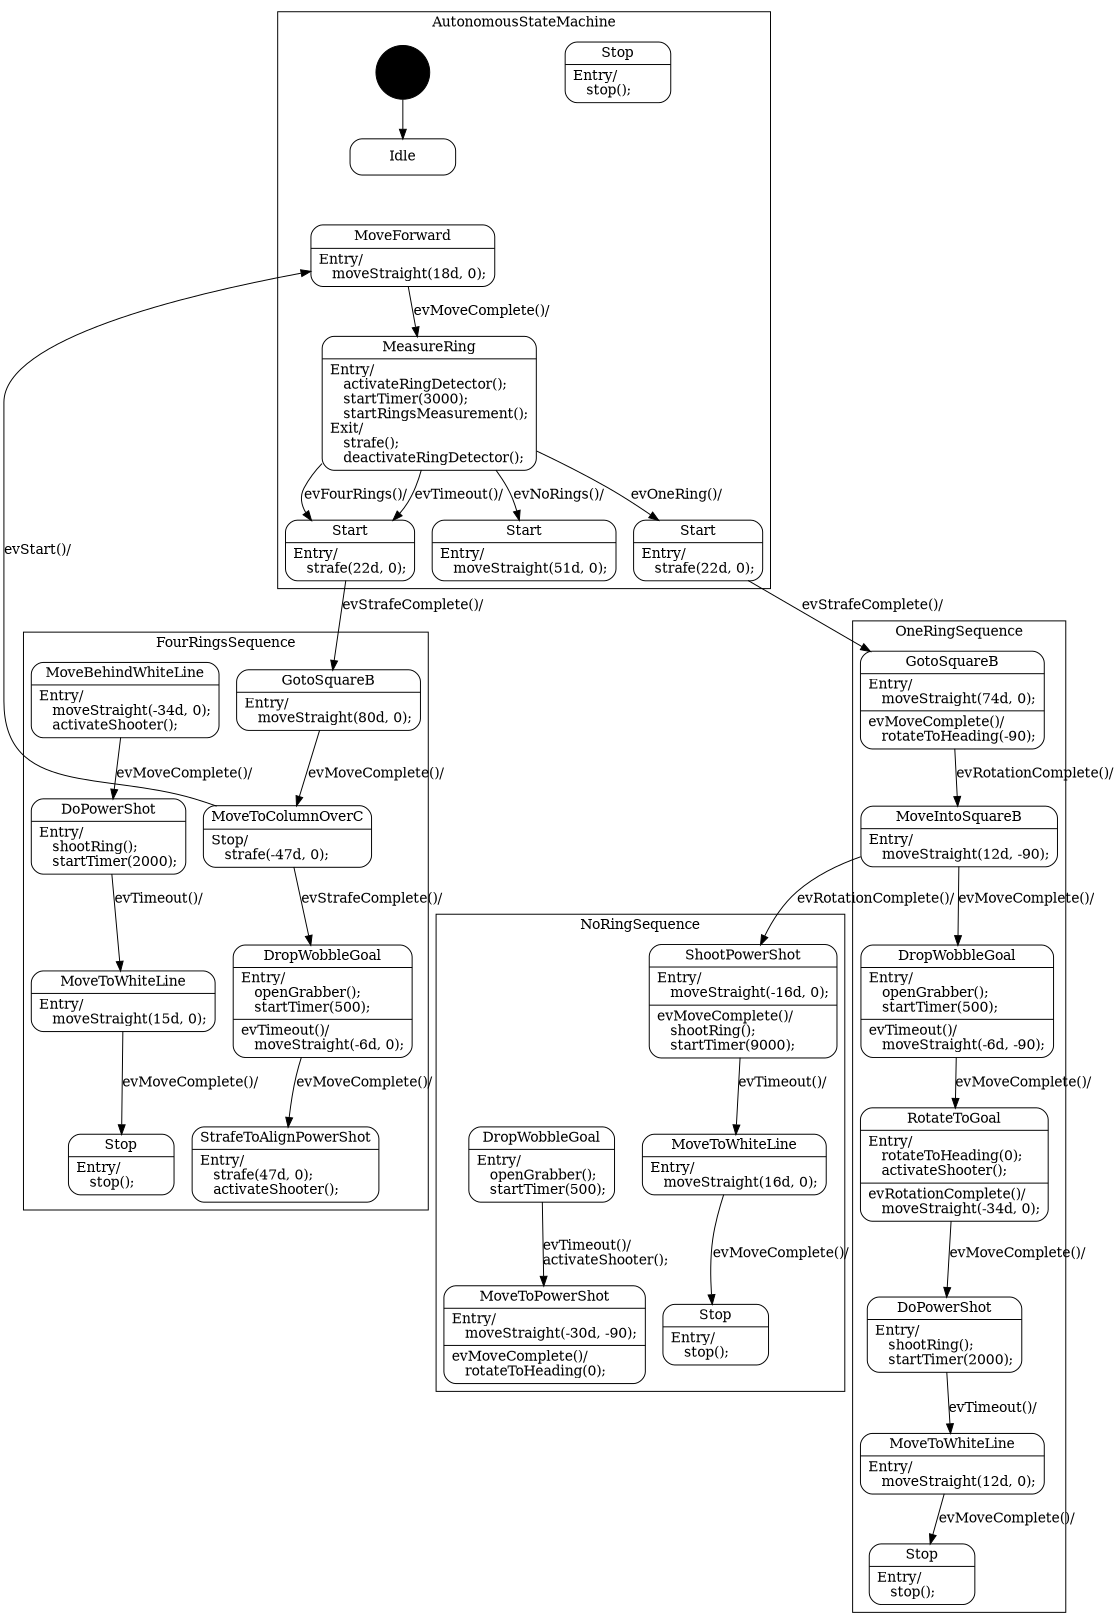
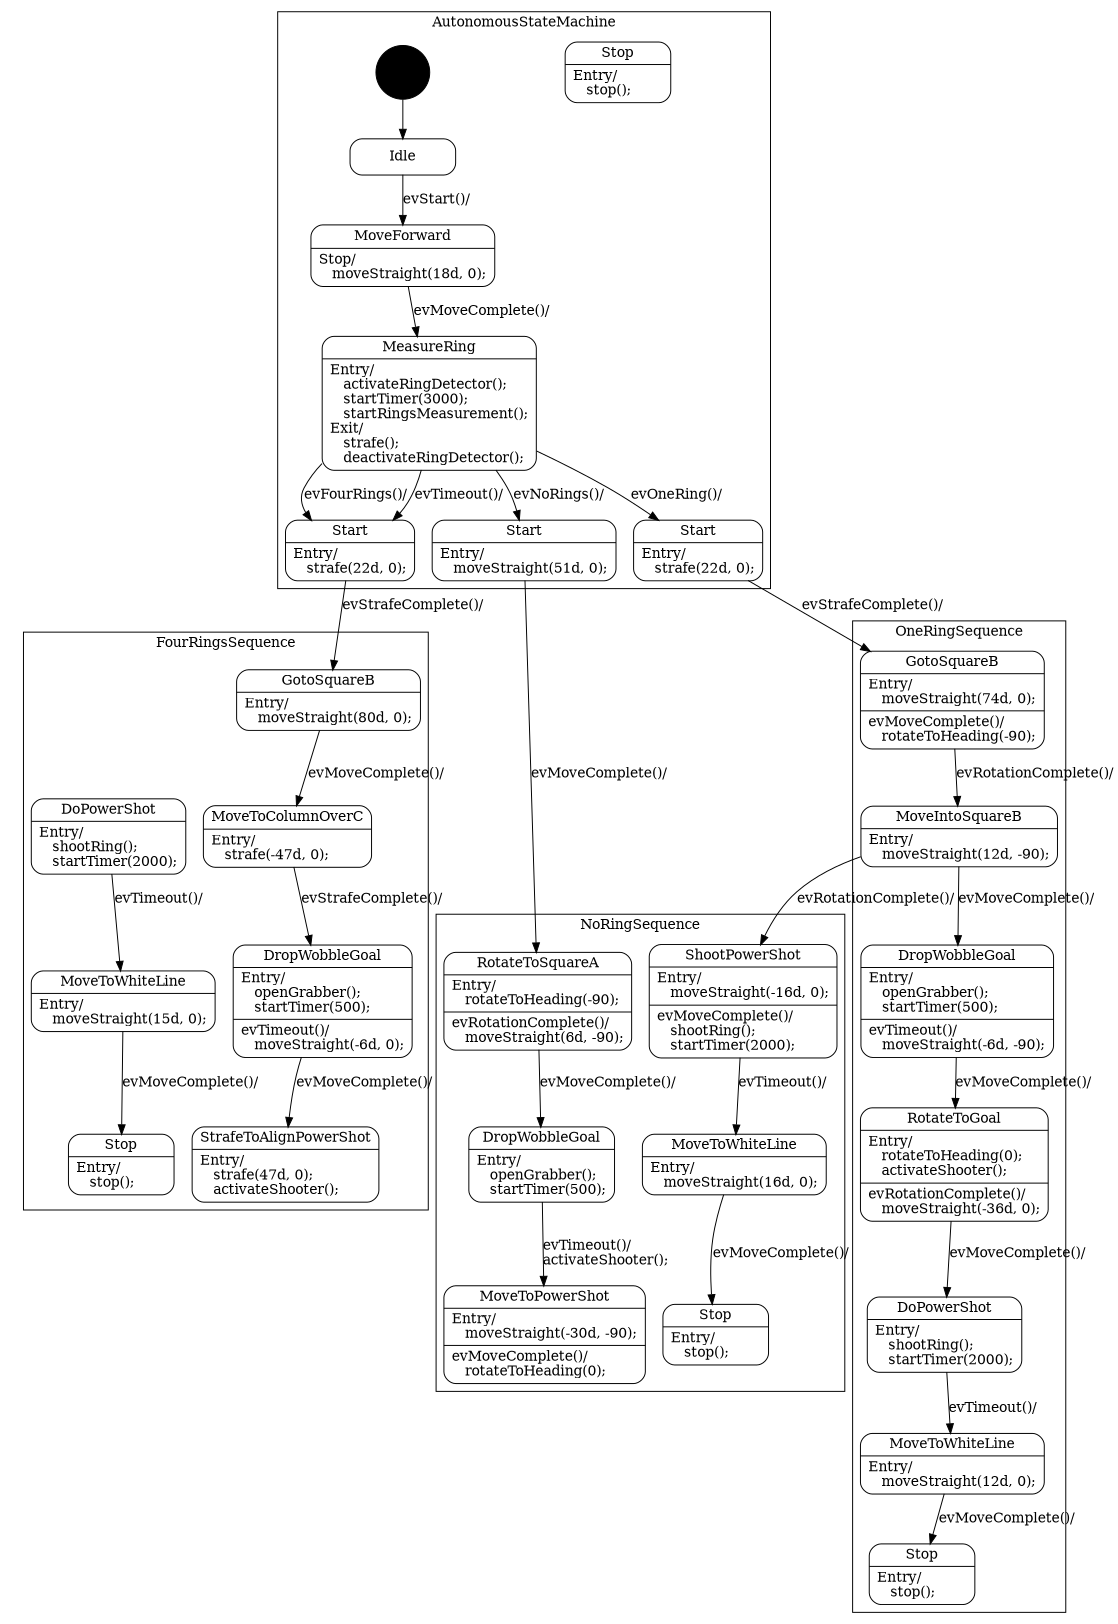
(341, 260) -> (337, 260)
(4, 514) -> (403, 195)
(125, 700) -> none
(230, 840) -> (234, 840)
none -> (538, 1001)
(726, 1046) -> (726, 1046)
(954, 1209) -> (954, 1209)
